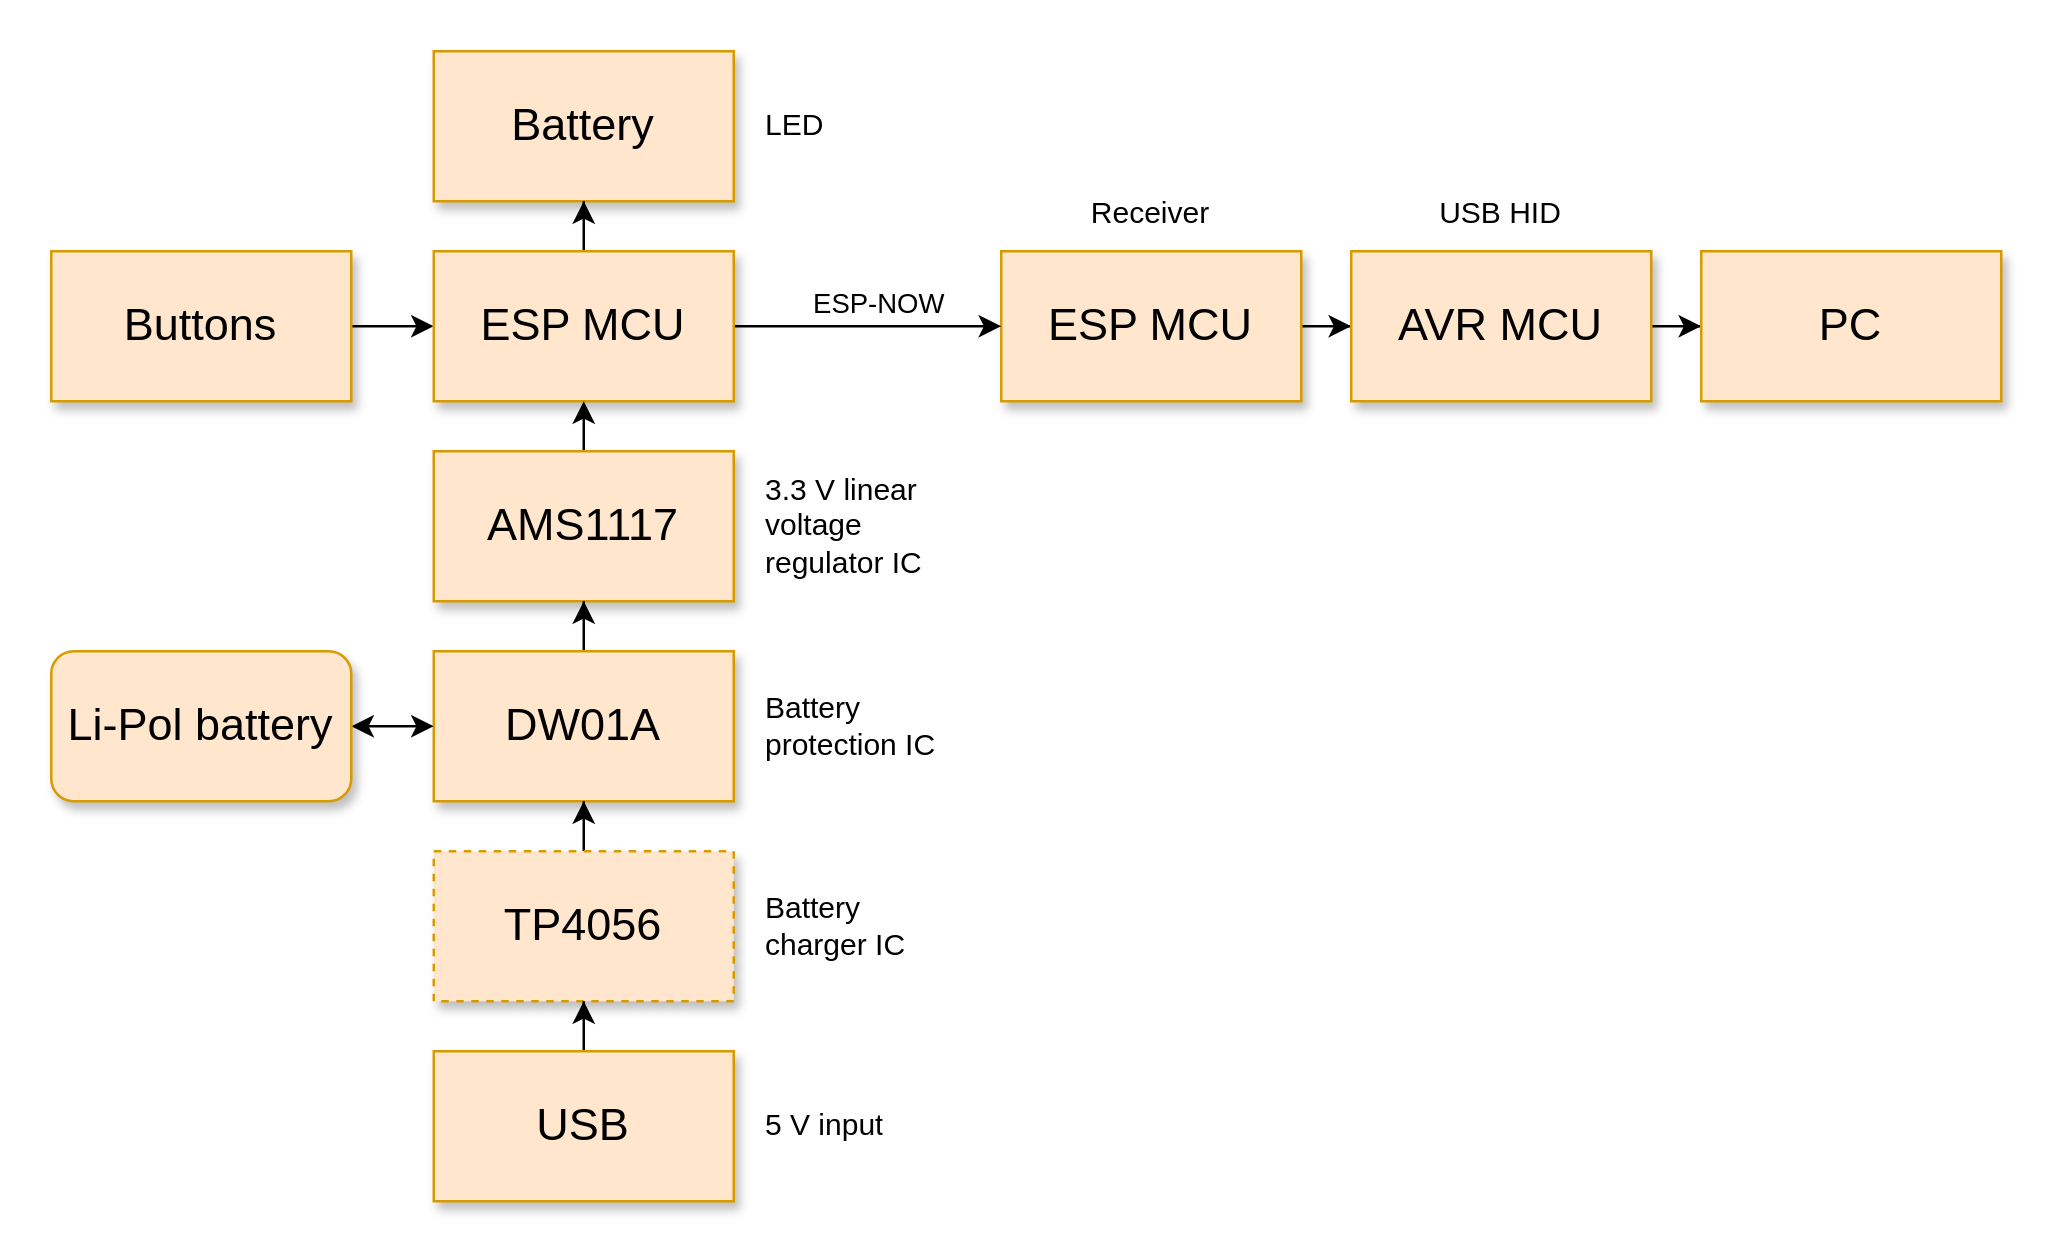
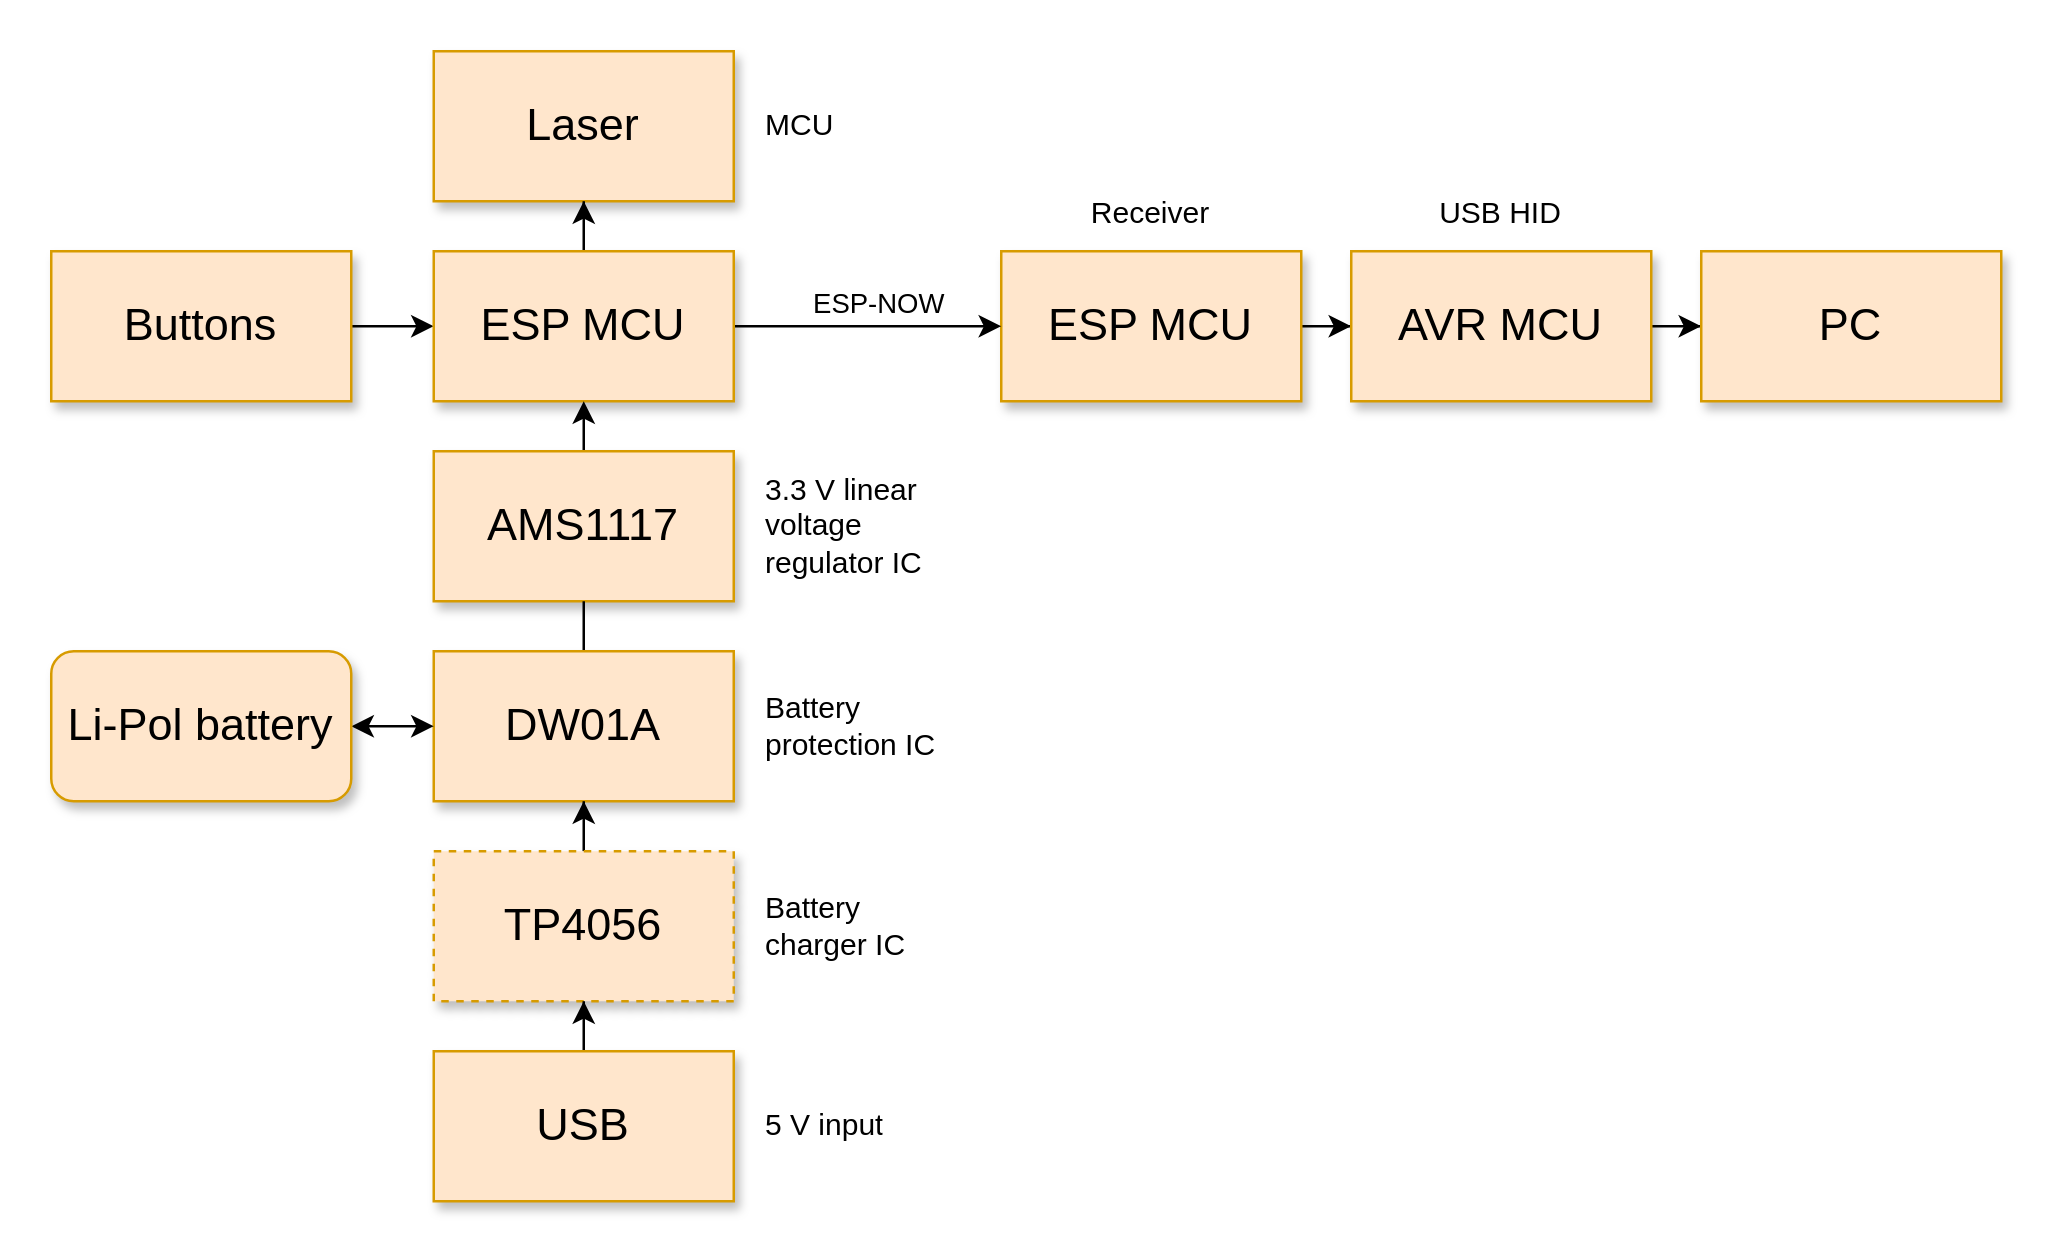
(584, 126) -> (584, 126)
(791, 126) -> (791, 126)
(584, 619) -> (584, 612)
